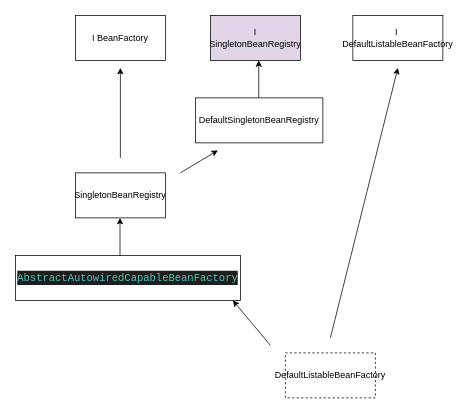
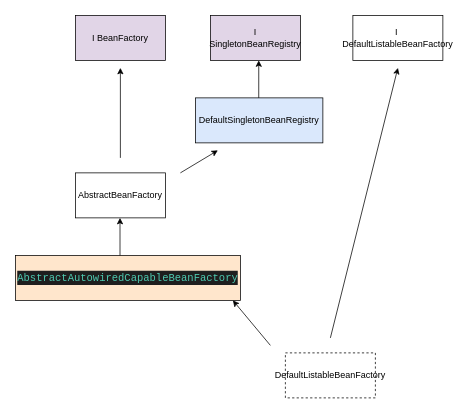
(120, 38) -> (120, 38)
(259, 120) -> (259, 120)
(120, 195) -> (120, 195)
(128, 278) -> (128, 278)
